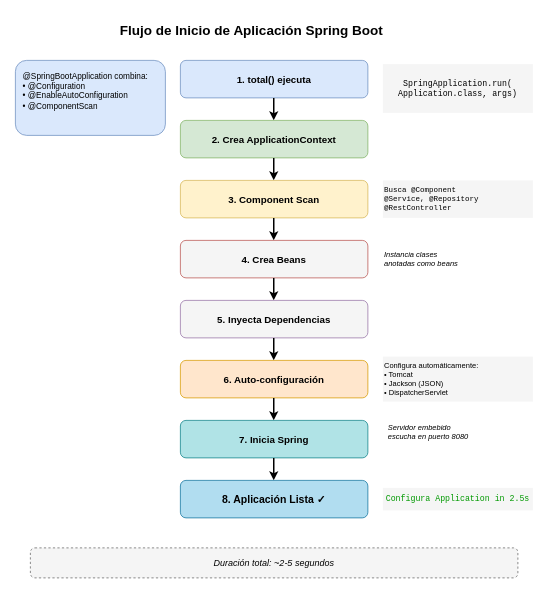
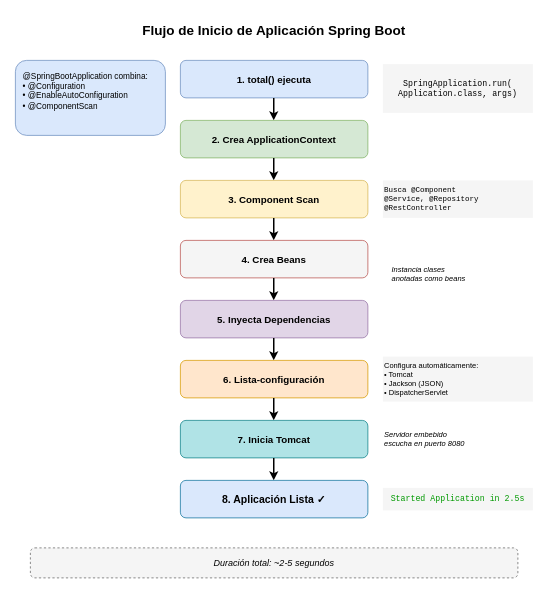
(252, 30) -> (274, 30)
(458, 259) -> (465, 274)
(274, 319) -> (274, 319)
(274, 379) -> (274, 379)
(462, 432) -> (458, 439)
(274, 439) -> (274, 439)
(274, 499) -> (274, 499)
(458, 499) -> (458, 499)
